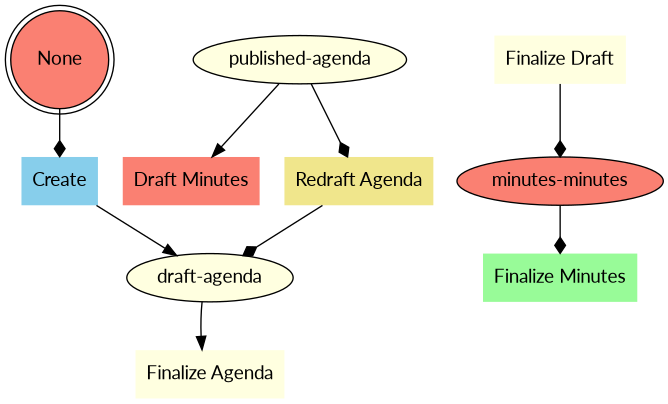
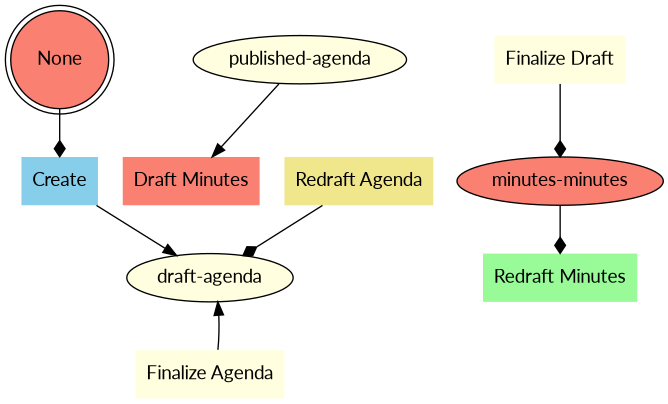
(326, 113) -> none
(560, 278) -> (560, 278)
(201, 319) -> (219, 333)
